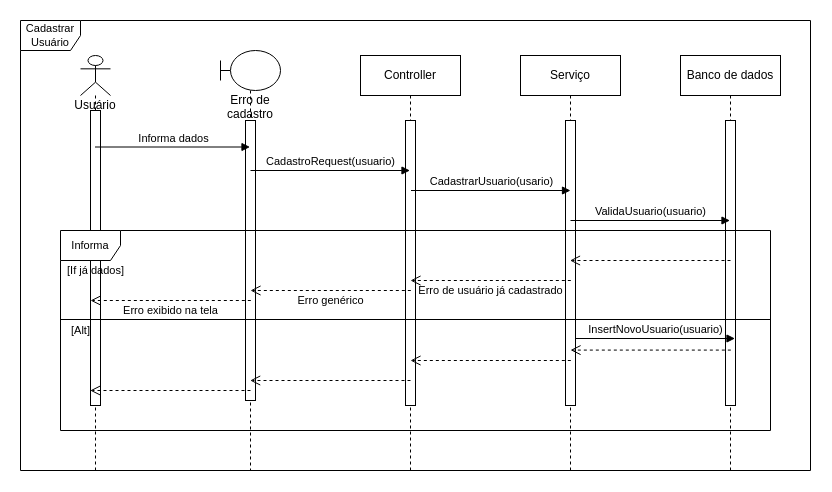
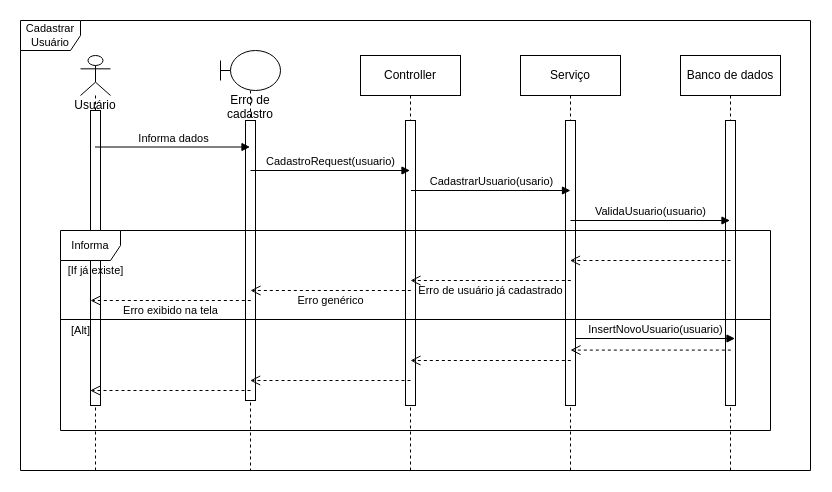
(96, 271) -> (96, 271)
